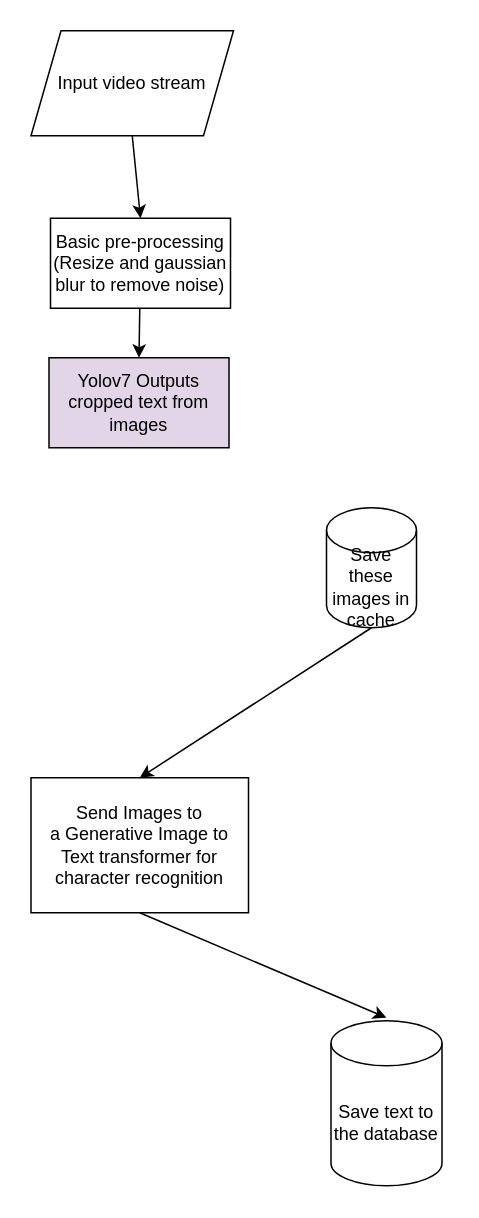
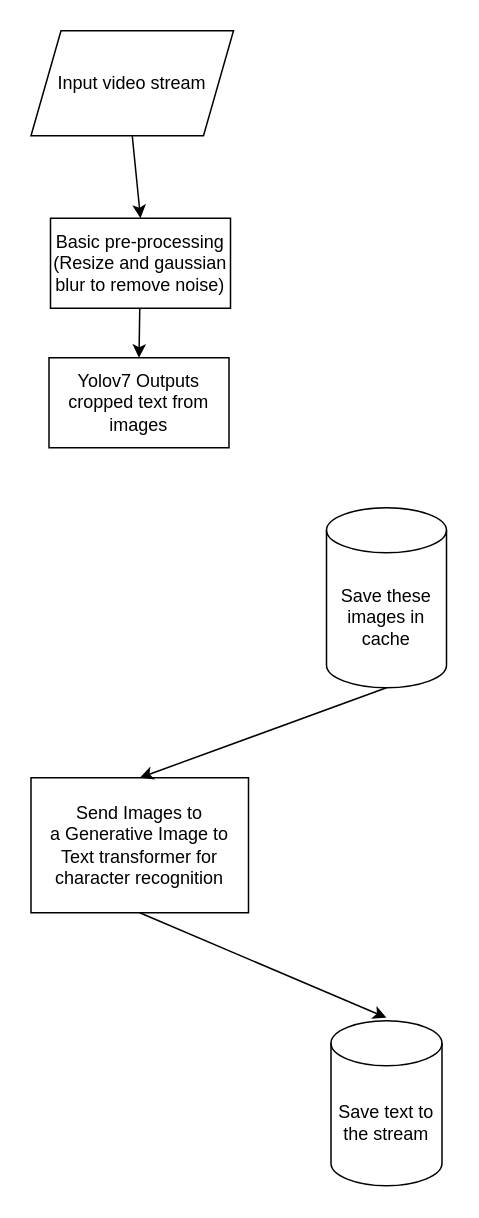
(139, 403) -> (139, 403)
(371, 568) -> (386, 598)
(386, 1123) -> (386, 1123)
